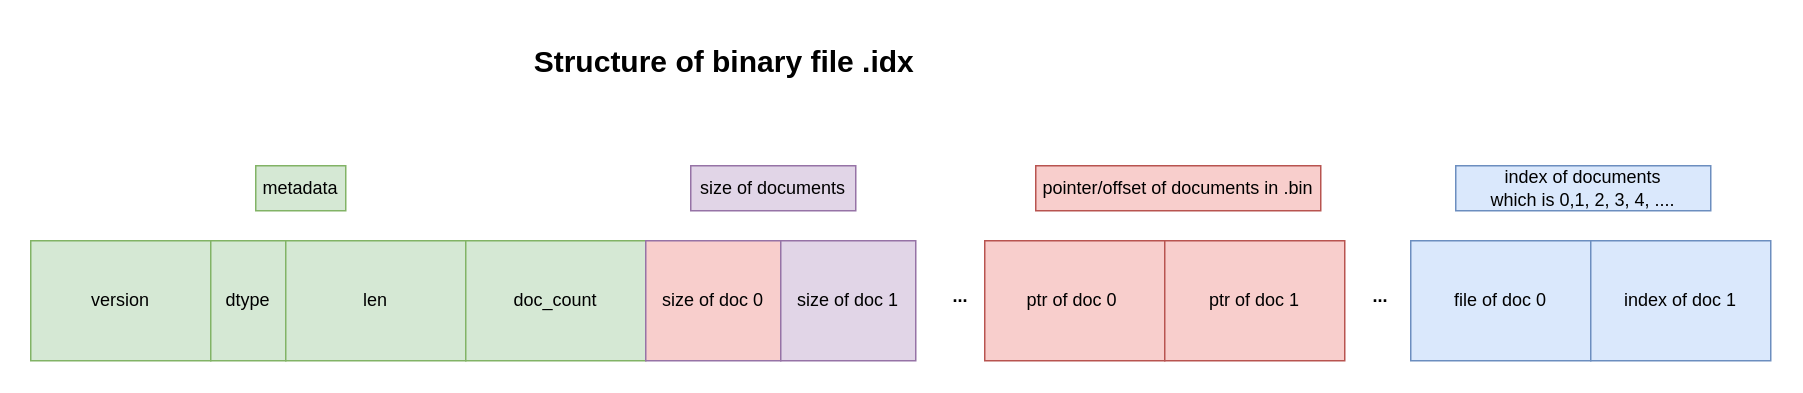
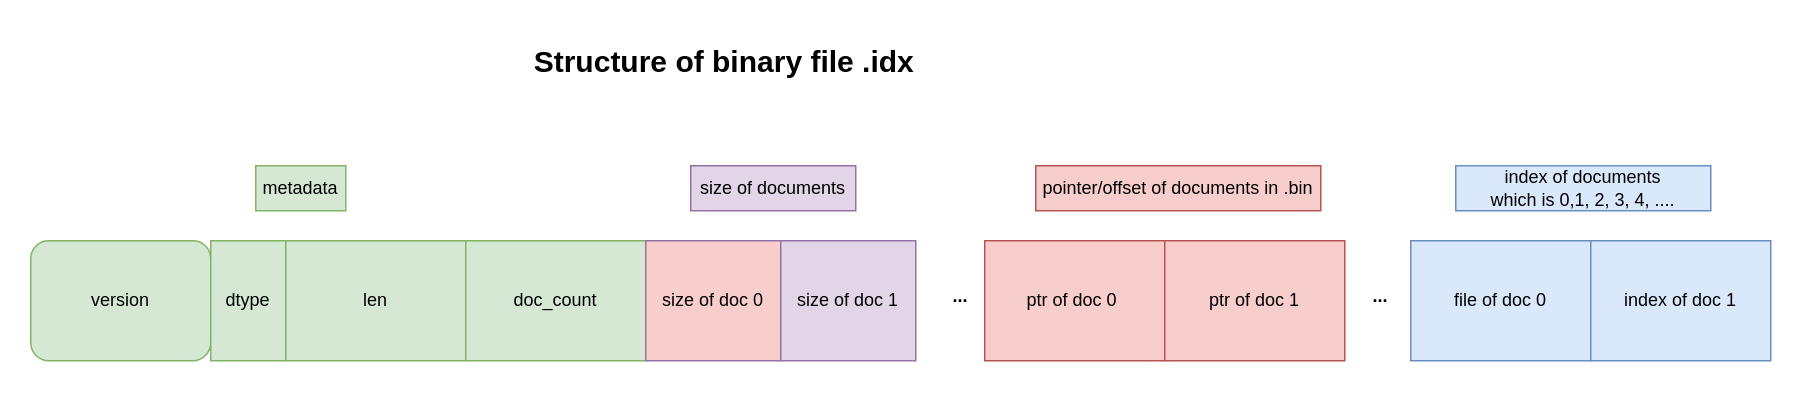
(121, 301) -> (121, 301)
